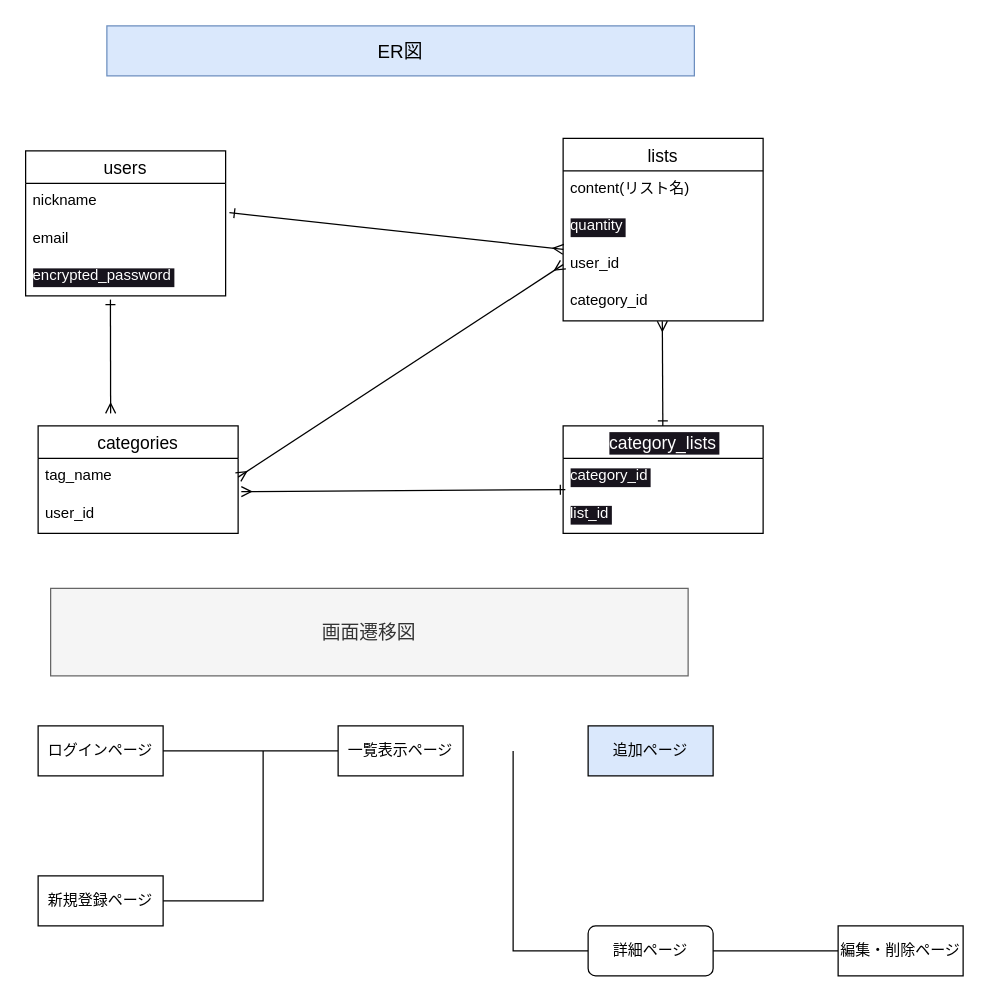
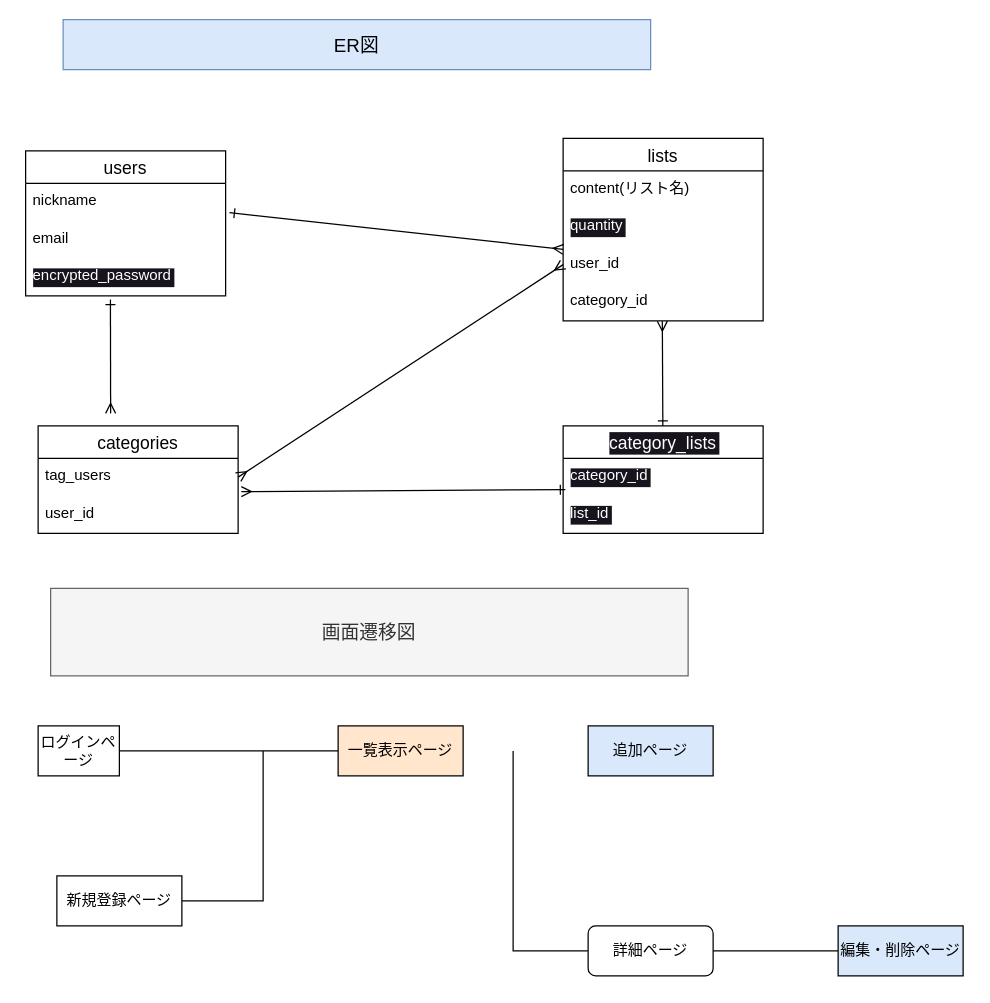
(401, 51) -> (357, 44)
(79, 475) -> (83, 475)
(101, 751) -> (79, 751)
(401, 751) -> (401, 751)
(101, 901) -> (119, 901)
(901, 951) -> (901, 951)
